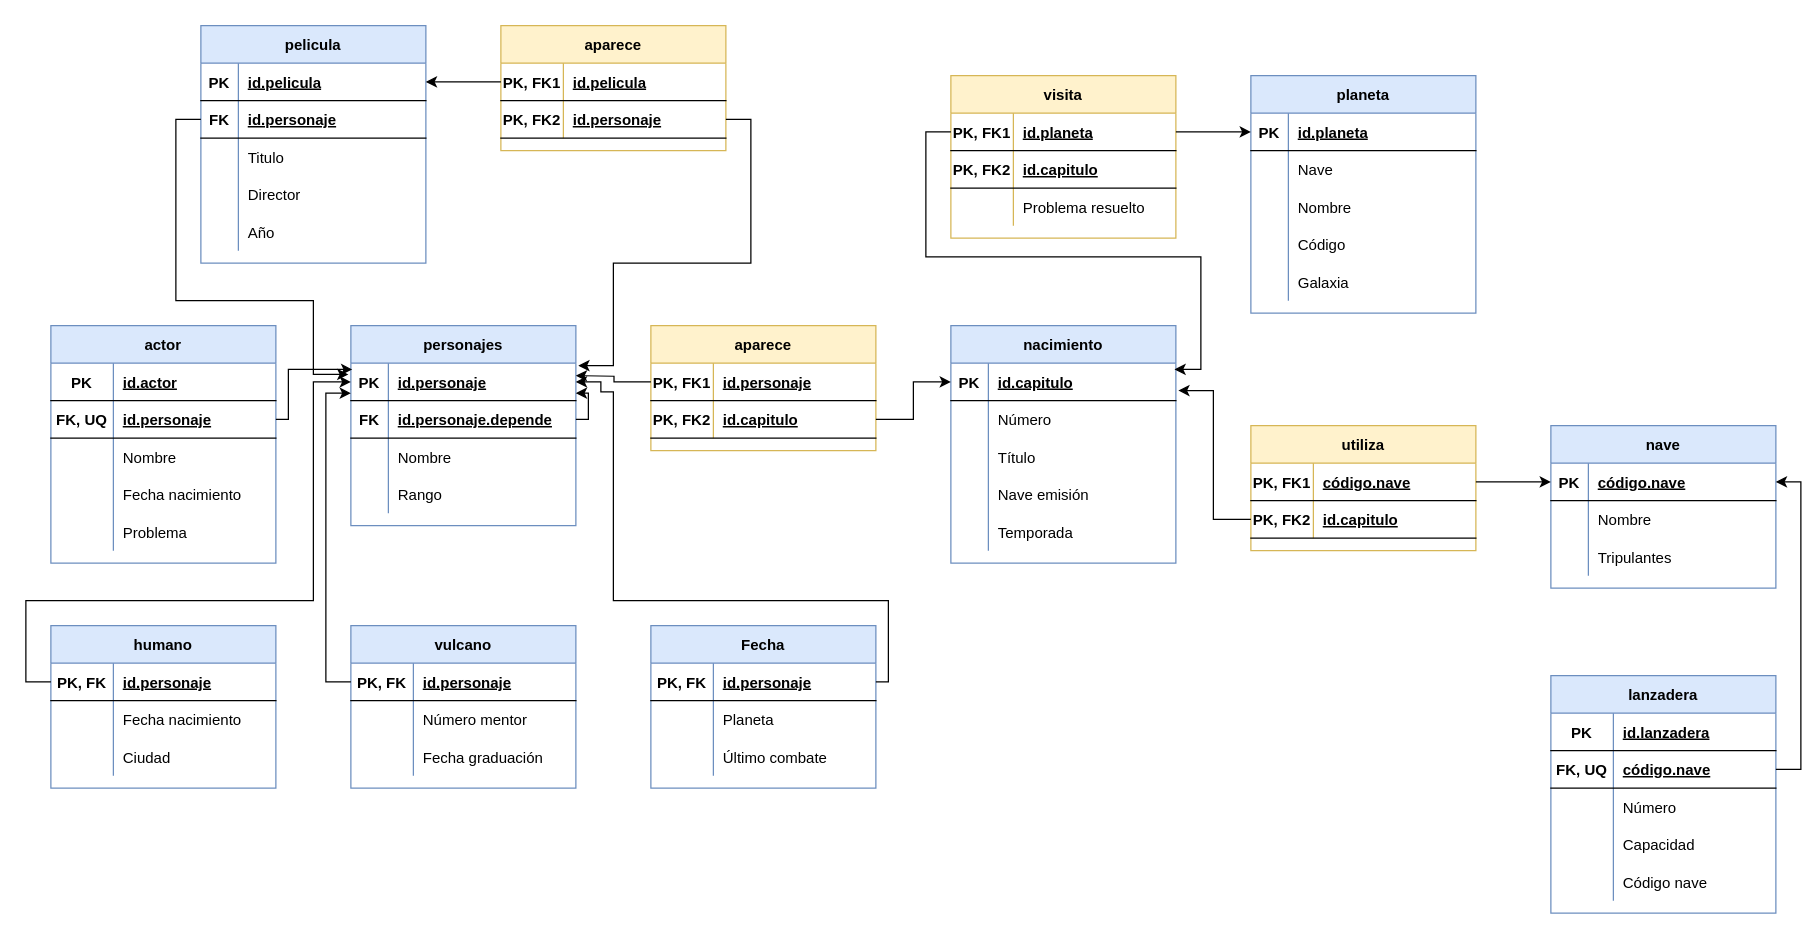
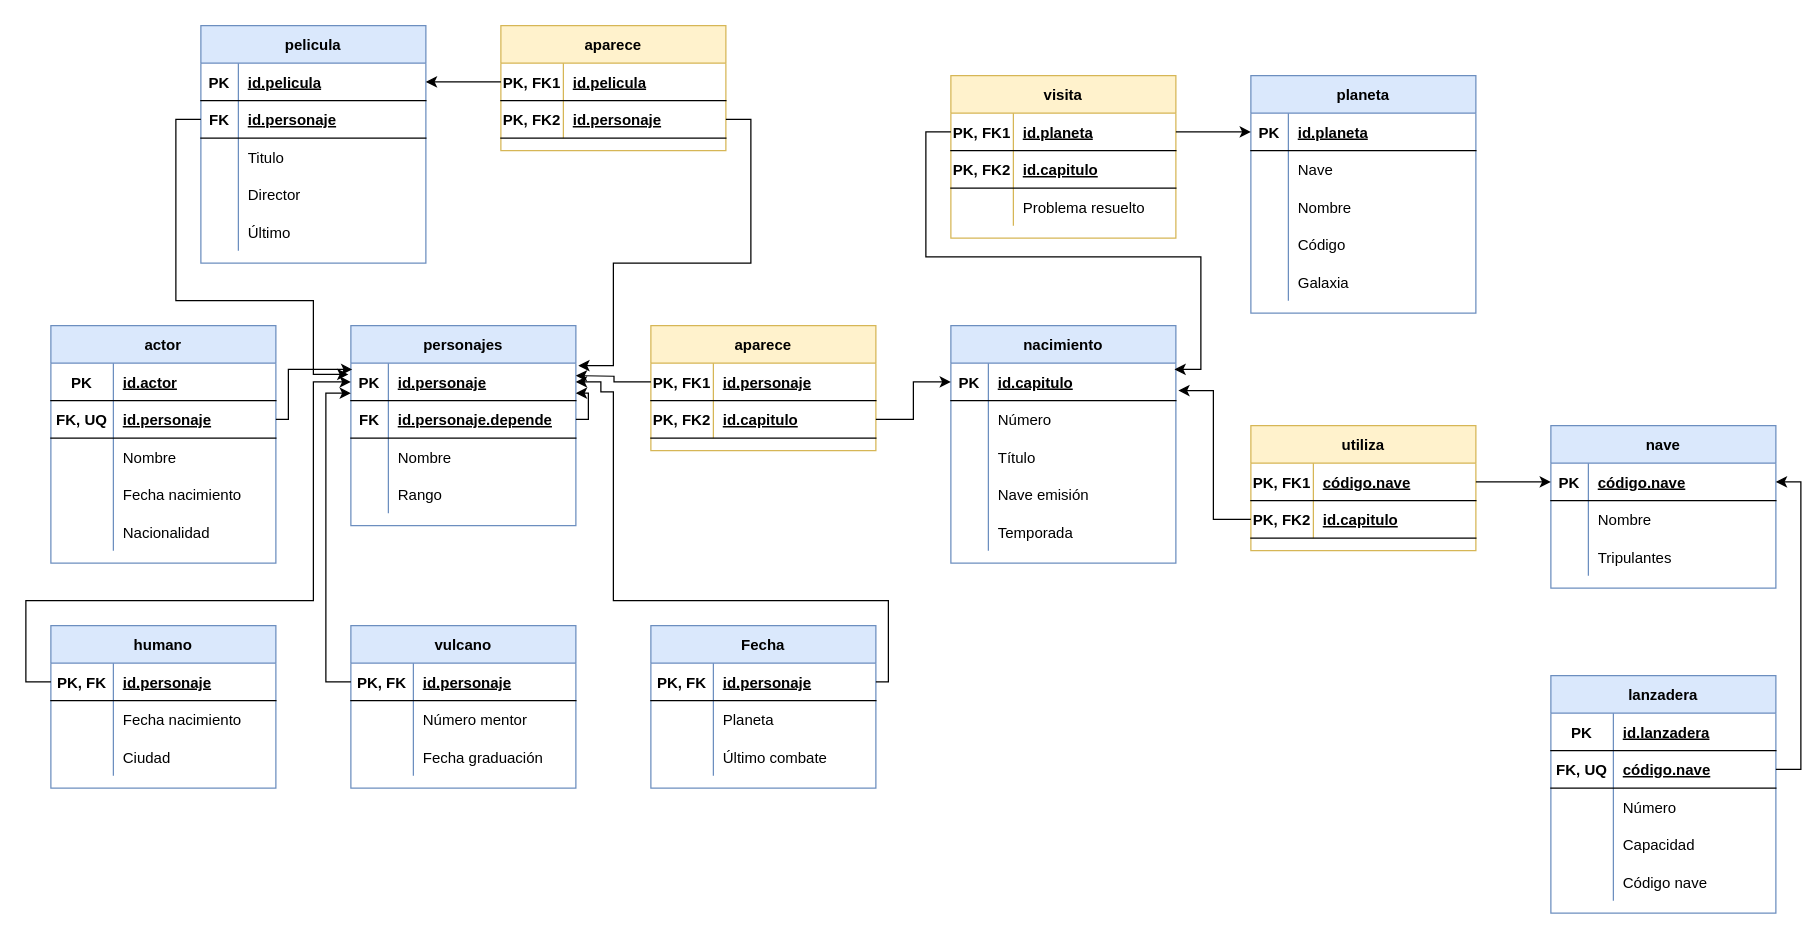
(260, 233) -> (269, 233)
(154, 533) -> (167, 533)
